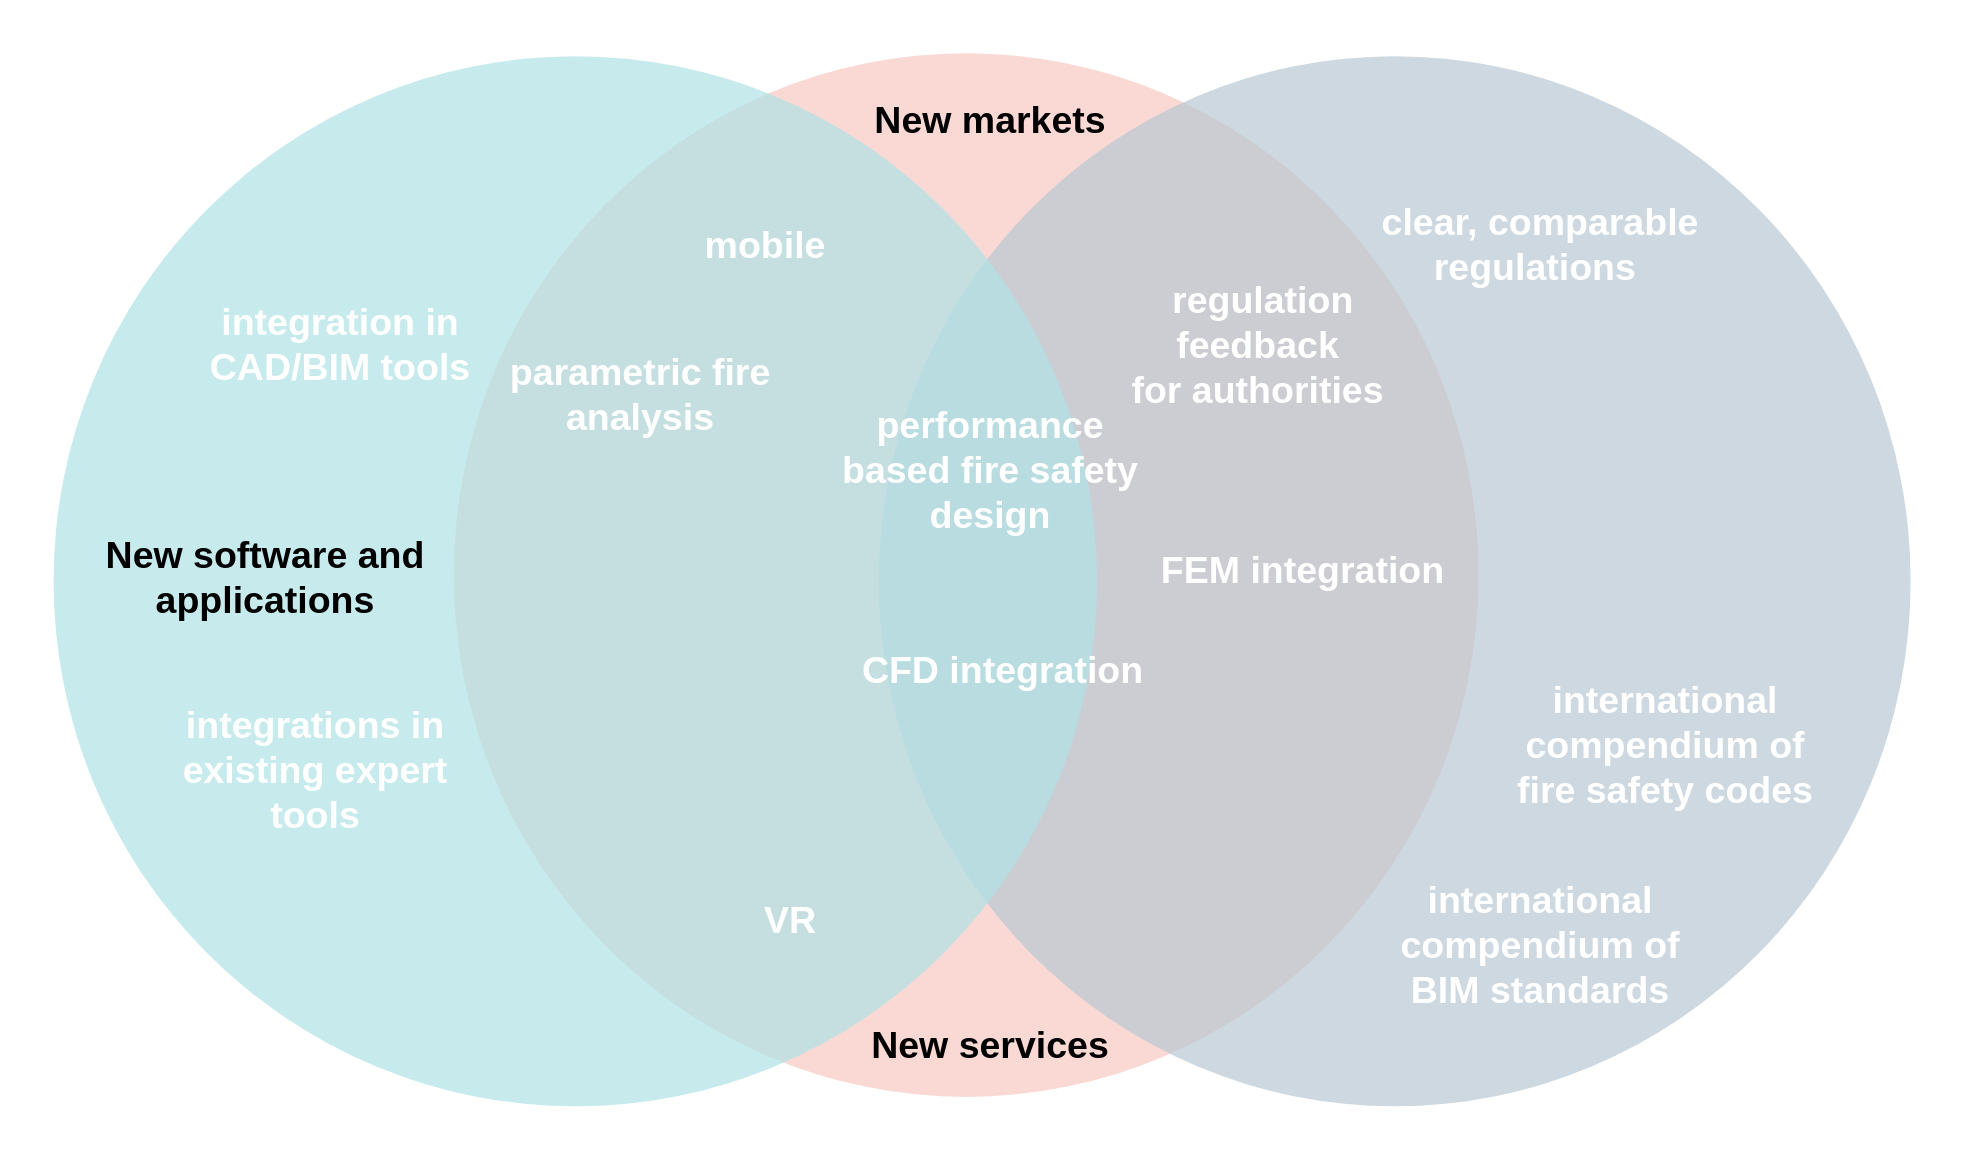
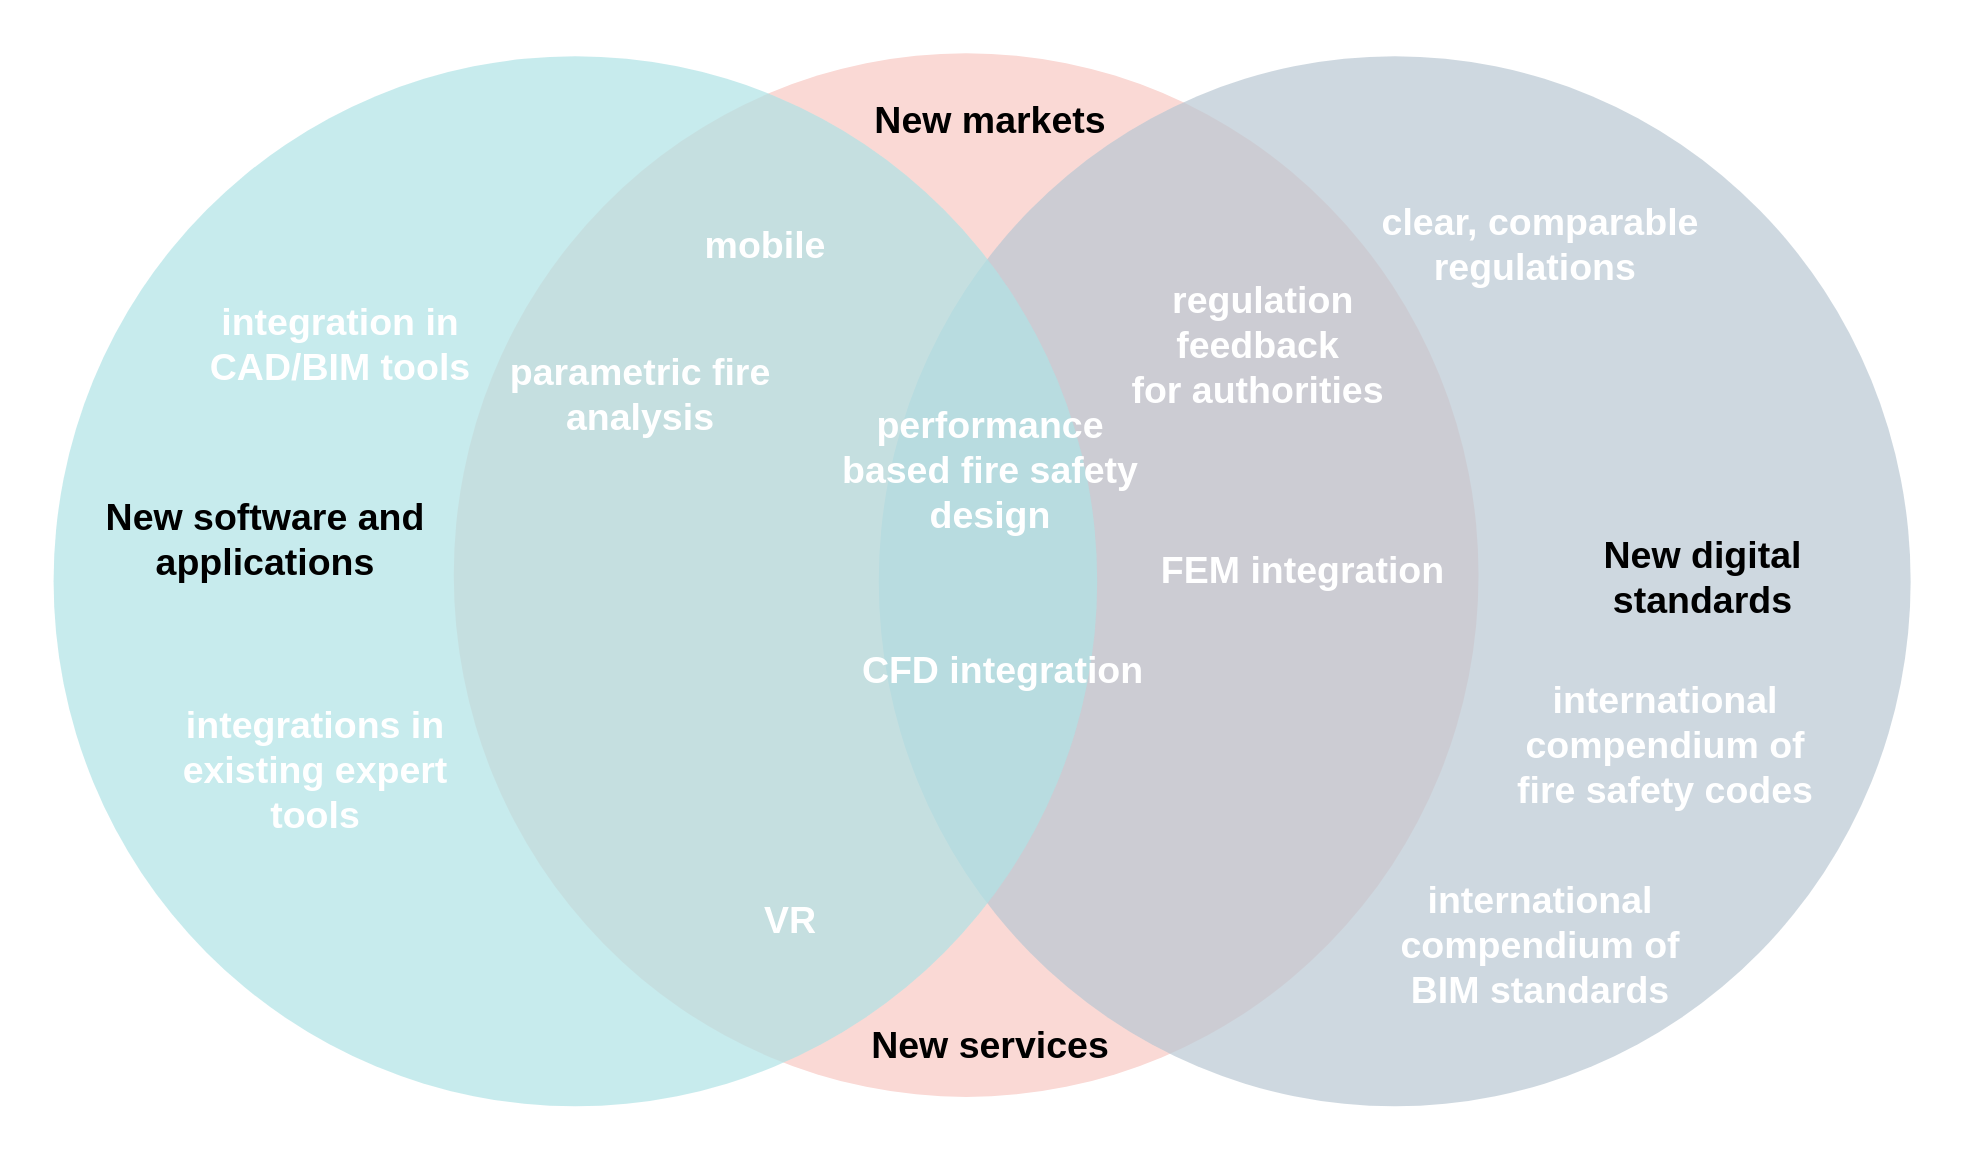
(266, 575) -> (266, 538)
none -> (1704, 575)
